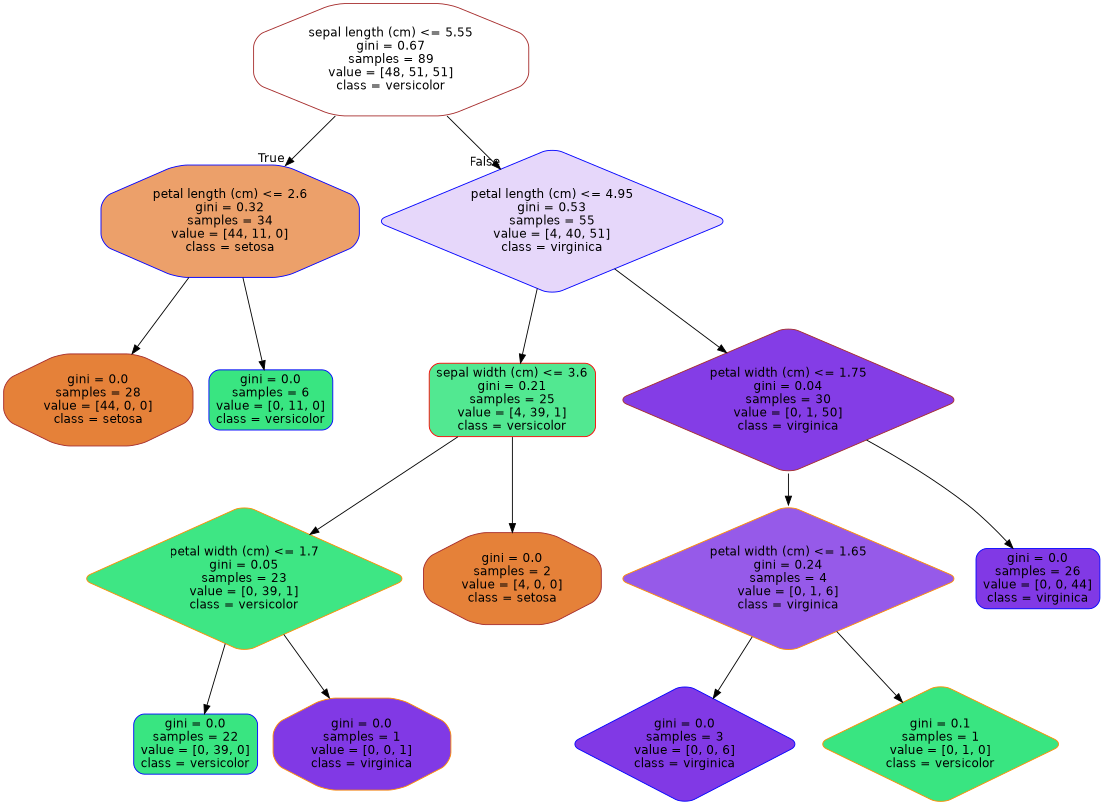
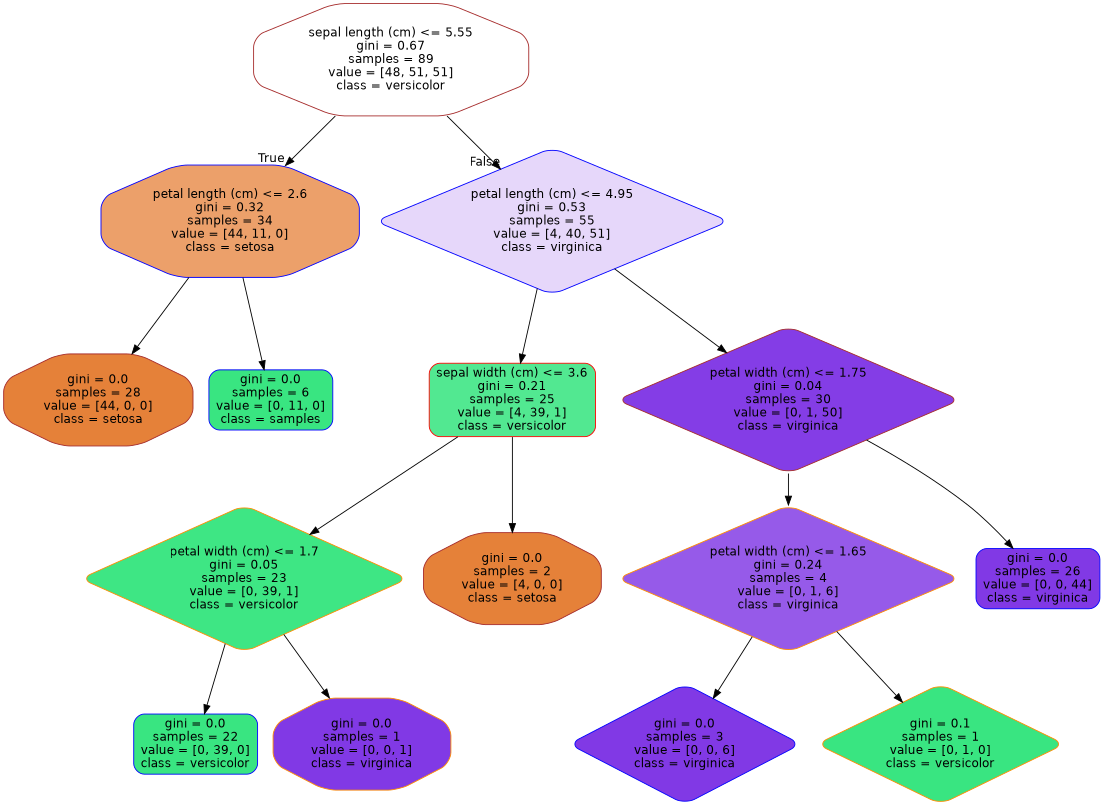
(271, 400) -> (271, 400)
